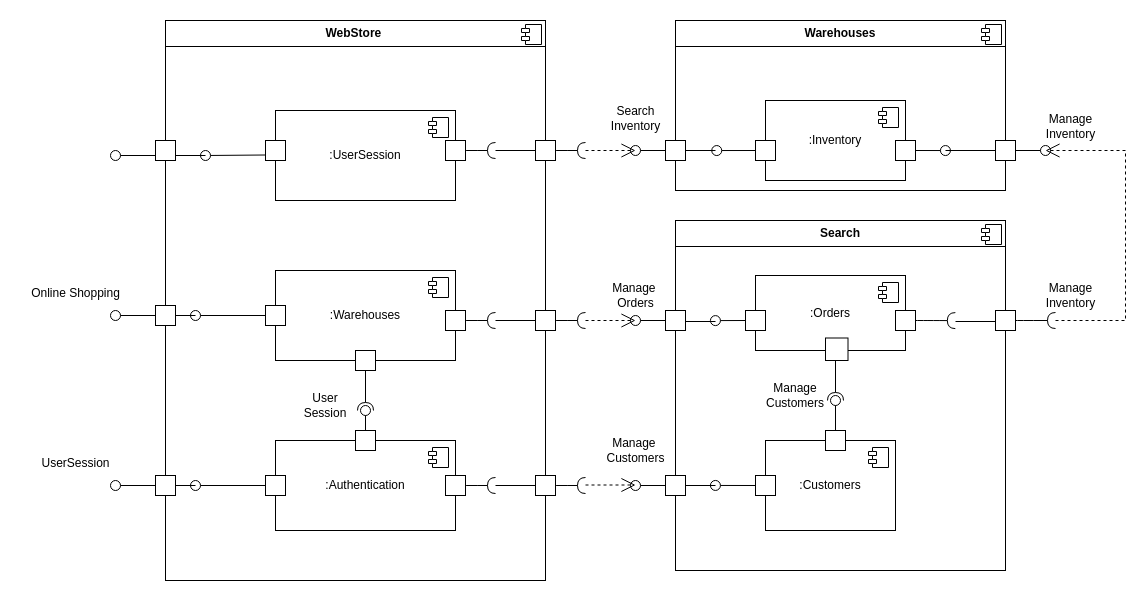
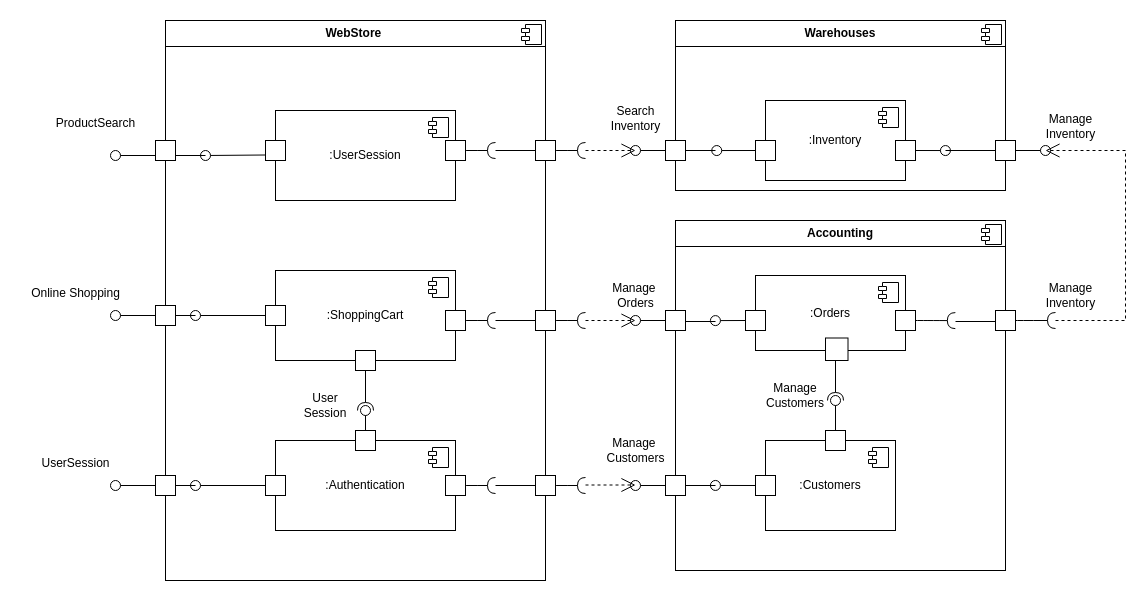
none -> (96, 124)
(696, 221) -> (708, 221)
(366, 316) -> (366, 316)
